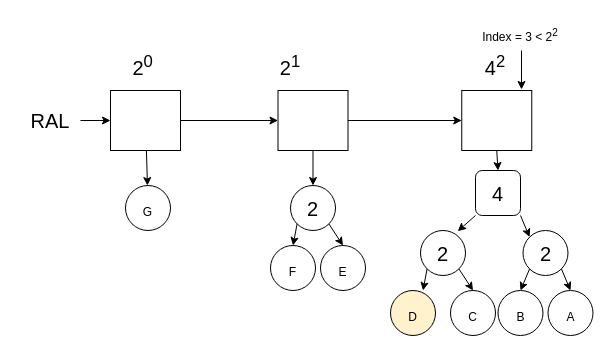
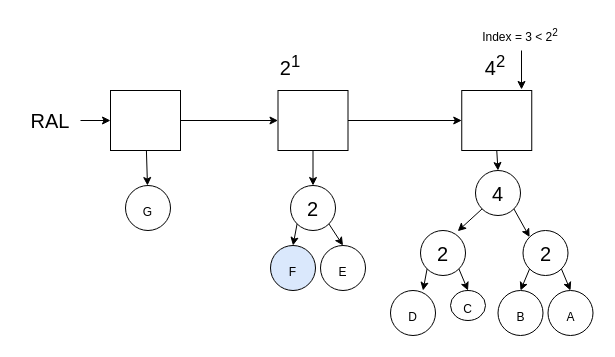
(146, 66) -> none
(498, 193) -> (498, 193)
(293, 268) -> (293, 268)
(413, 313) -> (413, 313)
(473, 313) -> (468, 306)
